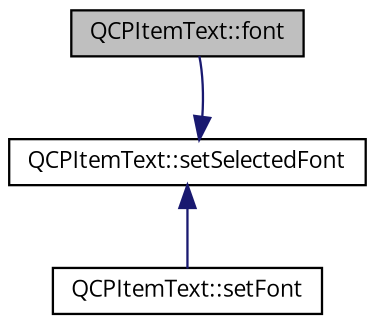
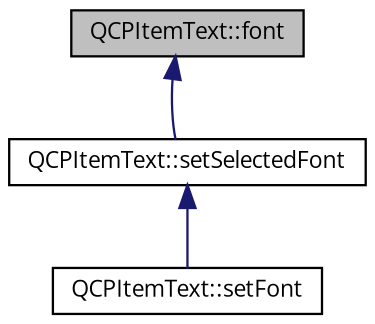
(203, 86) -> (172, 110)
